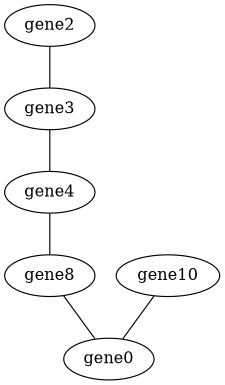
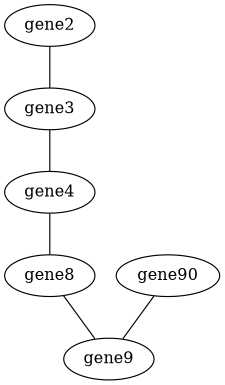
(168, 276) -> (168, 276)
(109, 359) -> (109, 359)
